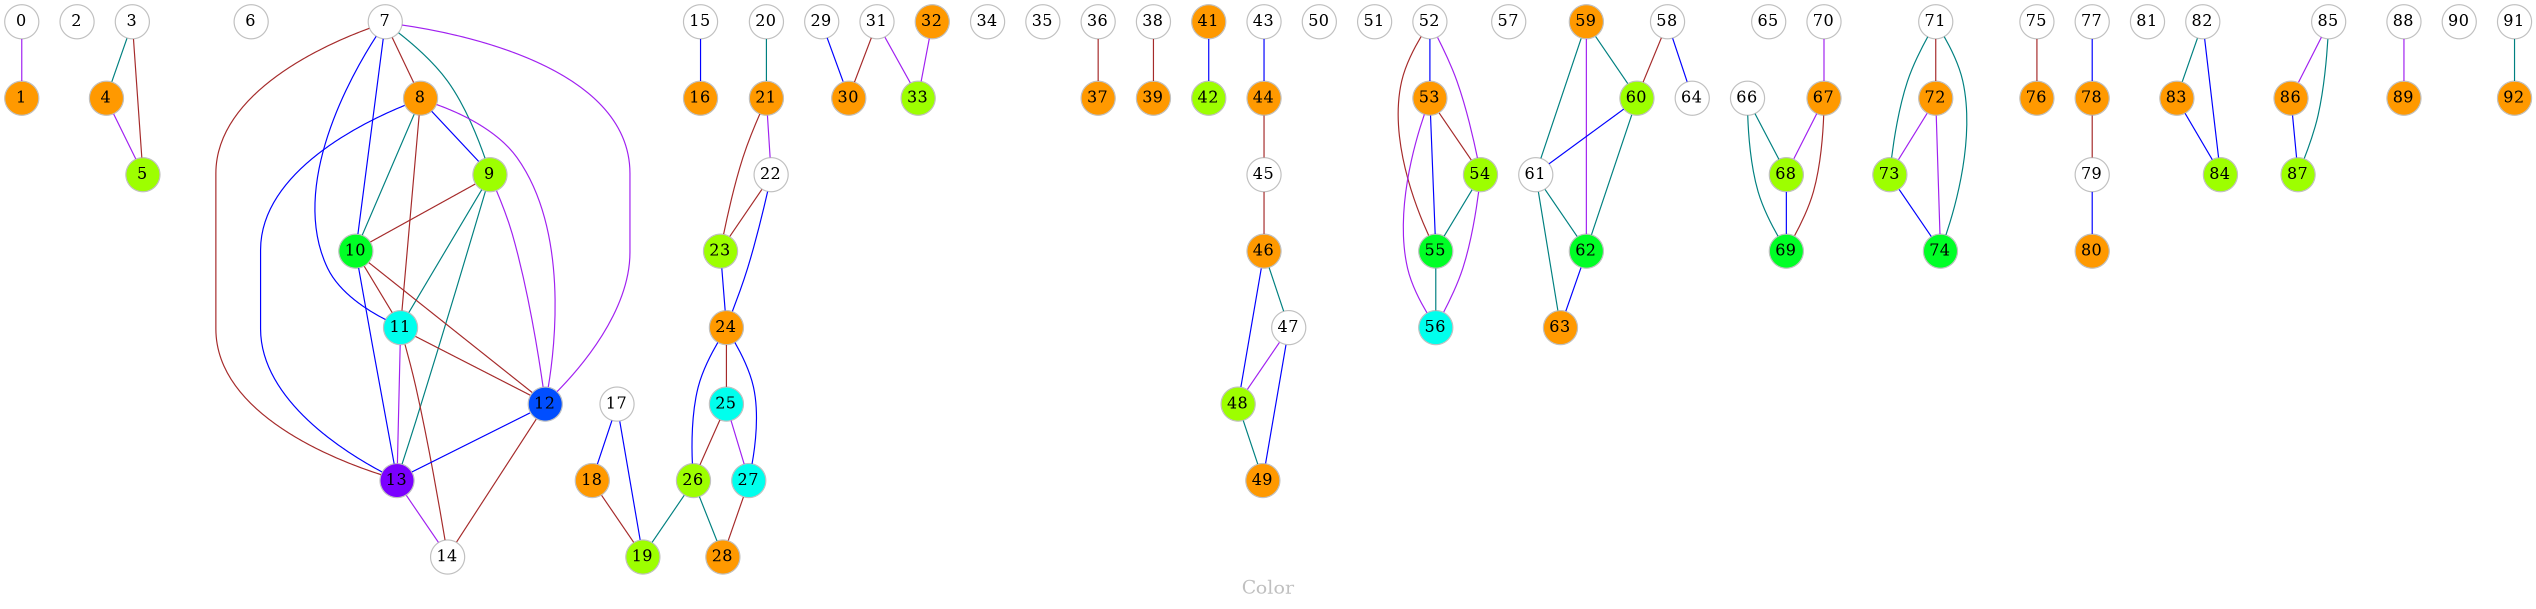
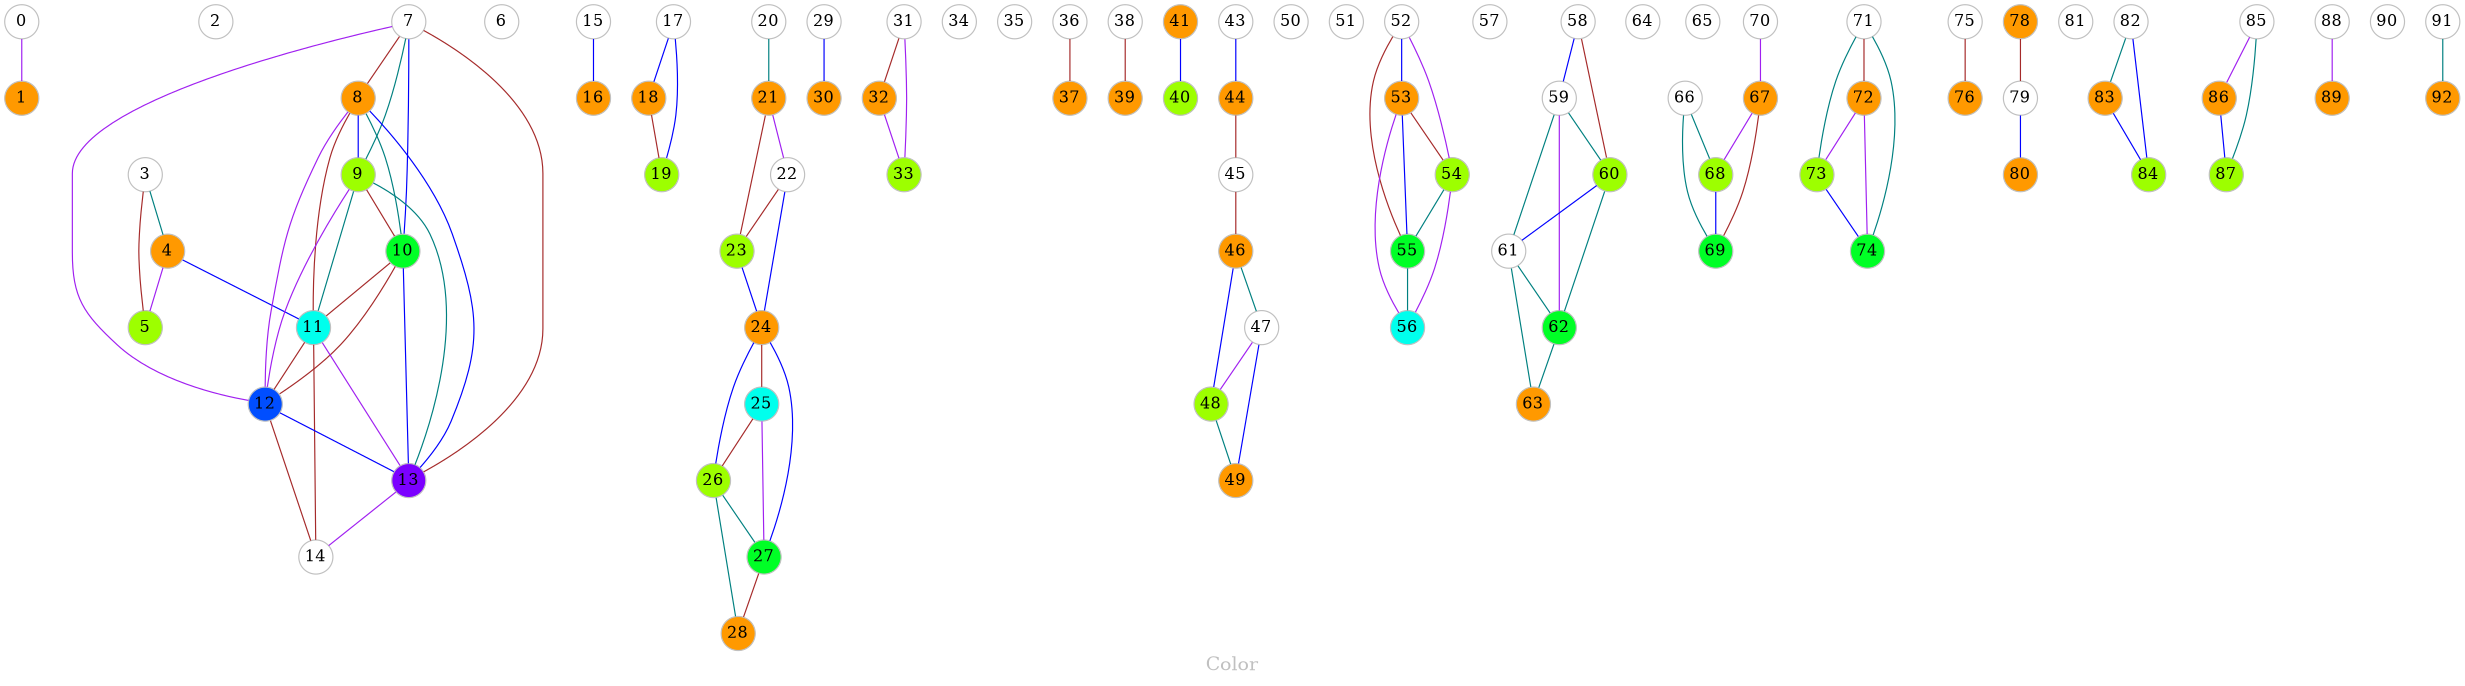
(1586, 22) -> (1559, 98)
(2092, 22) -> none
(863, 60) -> (892, 60)
(1680, 60) -> (1569, 60)
(1209, 98) -> (1181, 98)
(317, 186) -> (241, 289)
(1573, 289) -> (1546, 366)
(749, 481) -> (764, 557)
(668, 519) -> (739, 519)
